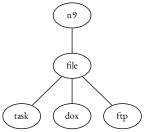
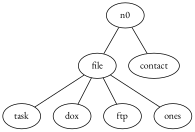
(72, 15) -> (125, 15)
none -> (154, 66)
none -> (173, 116)
